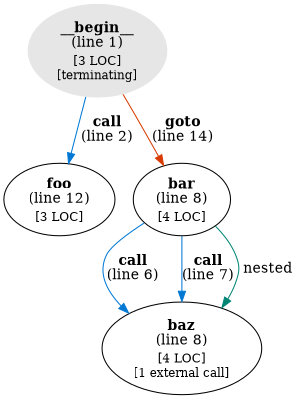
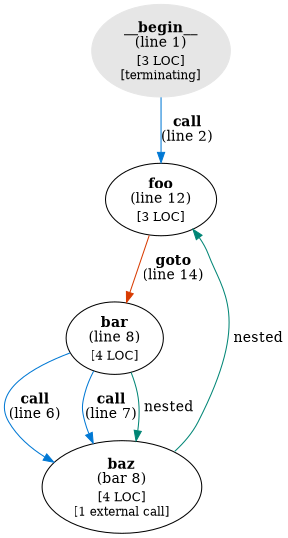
(141, 125) -> (140, 264)
(182, 340) -> (122, 479)
none -> (226, 348)
